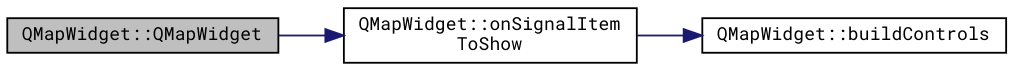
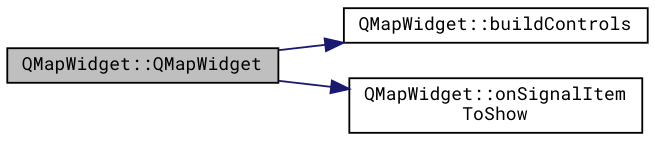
(660, 35) -> (302, 47)
